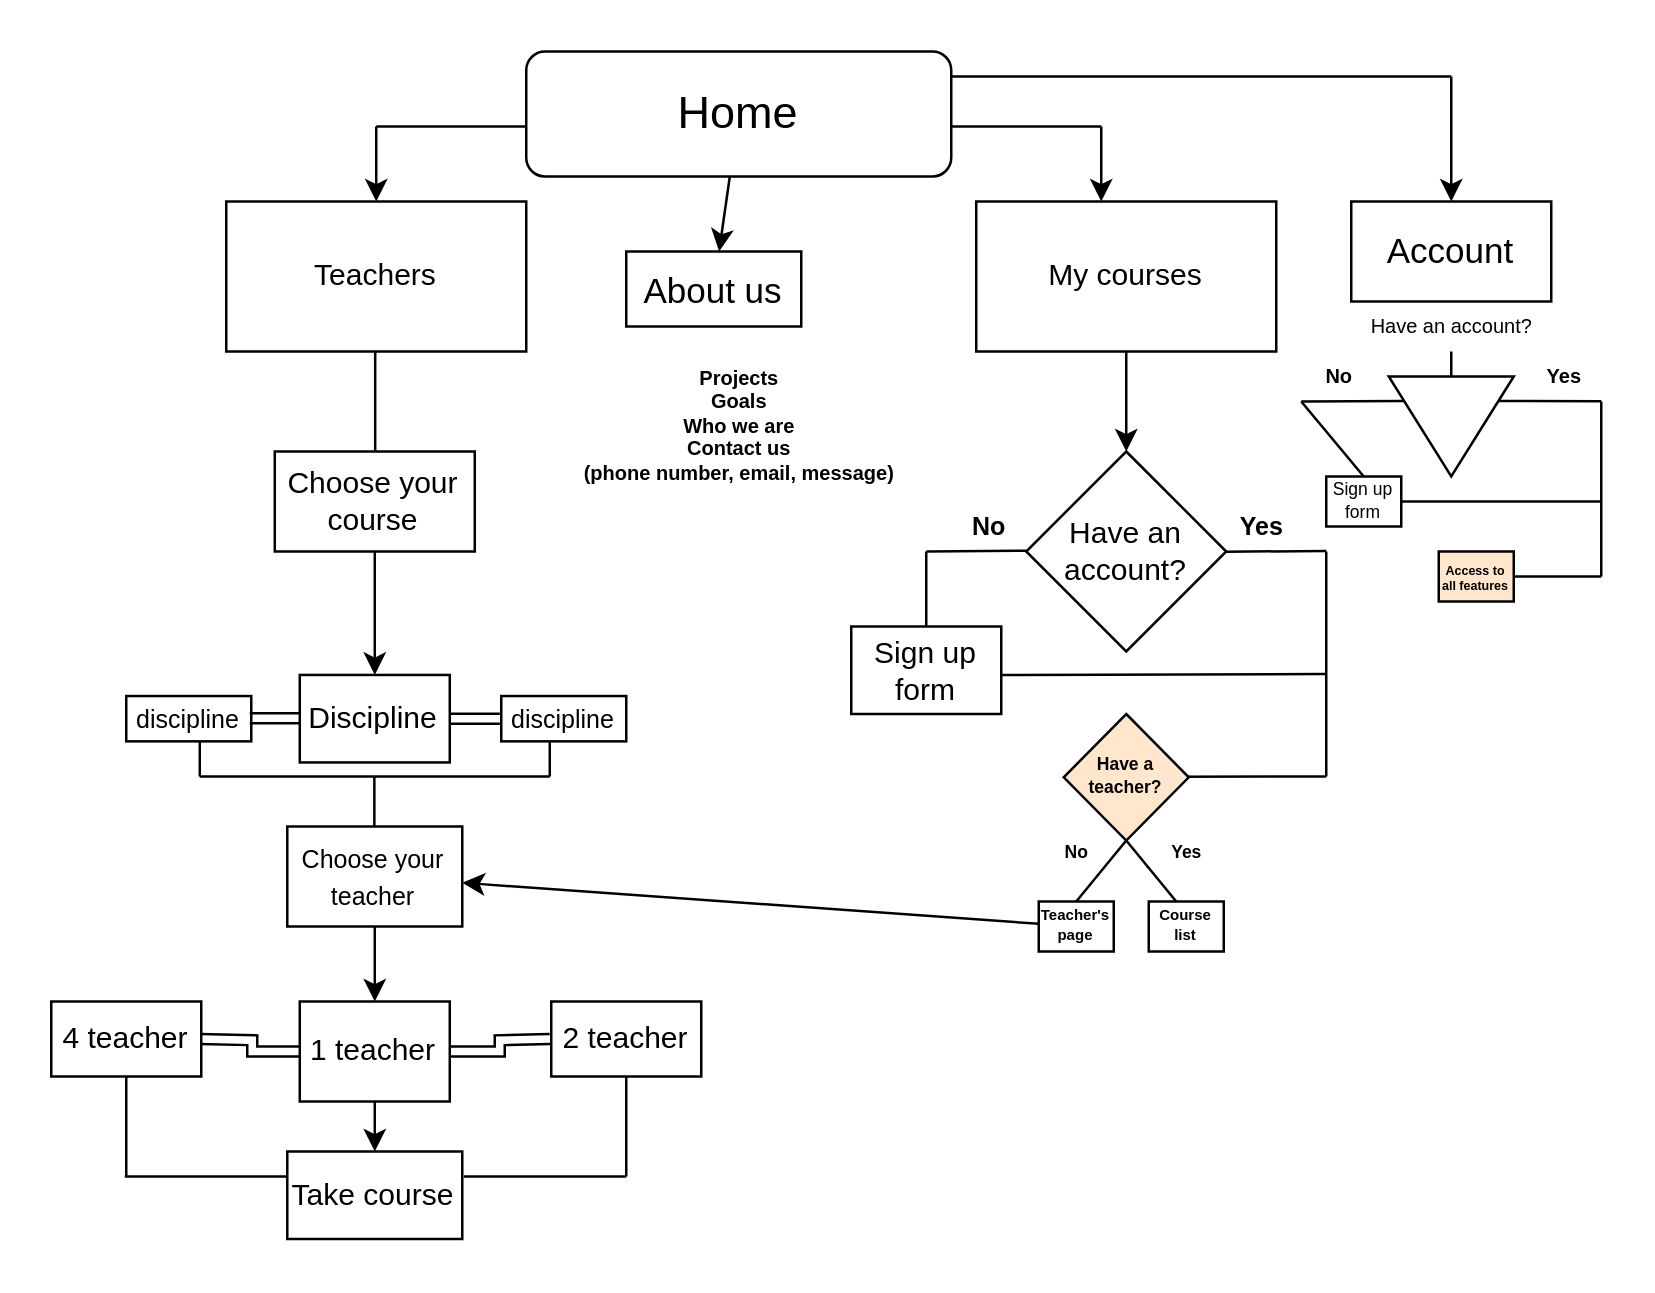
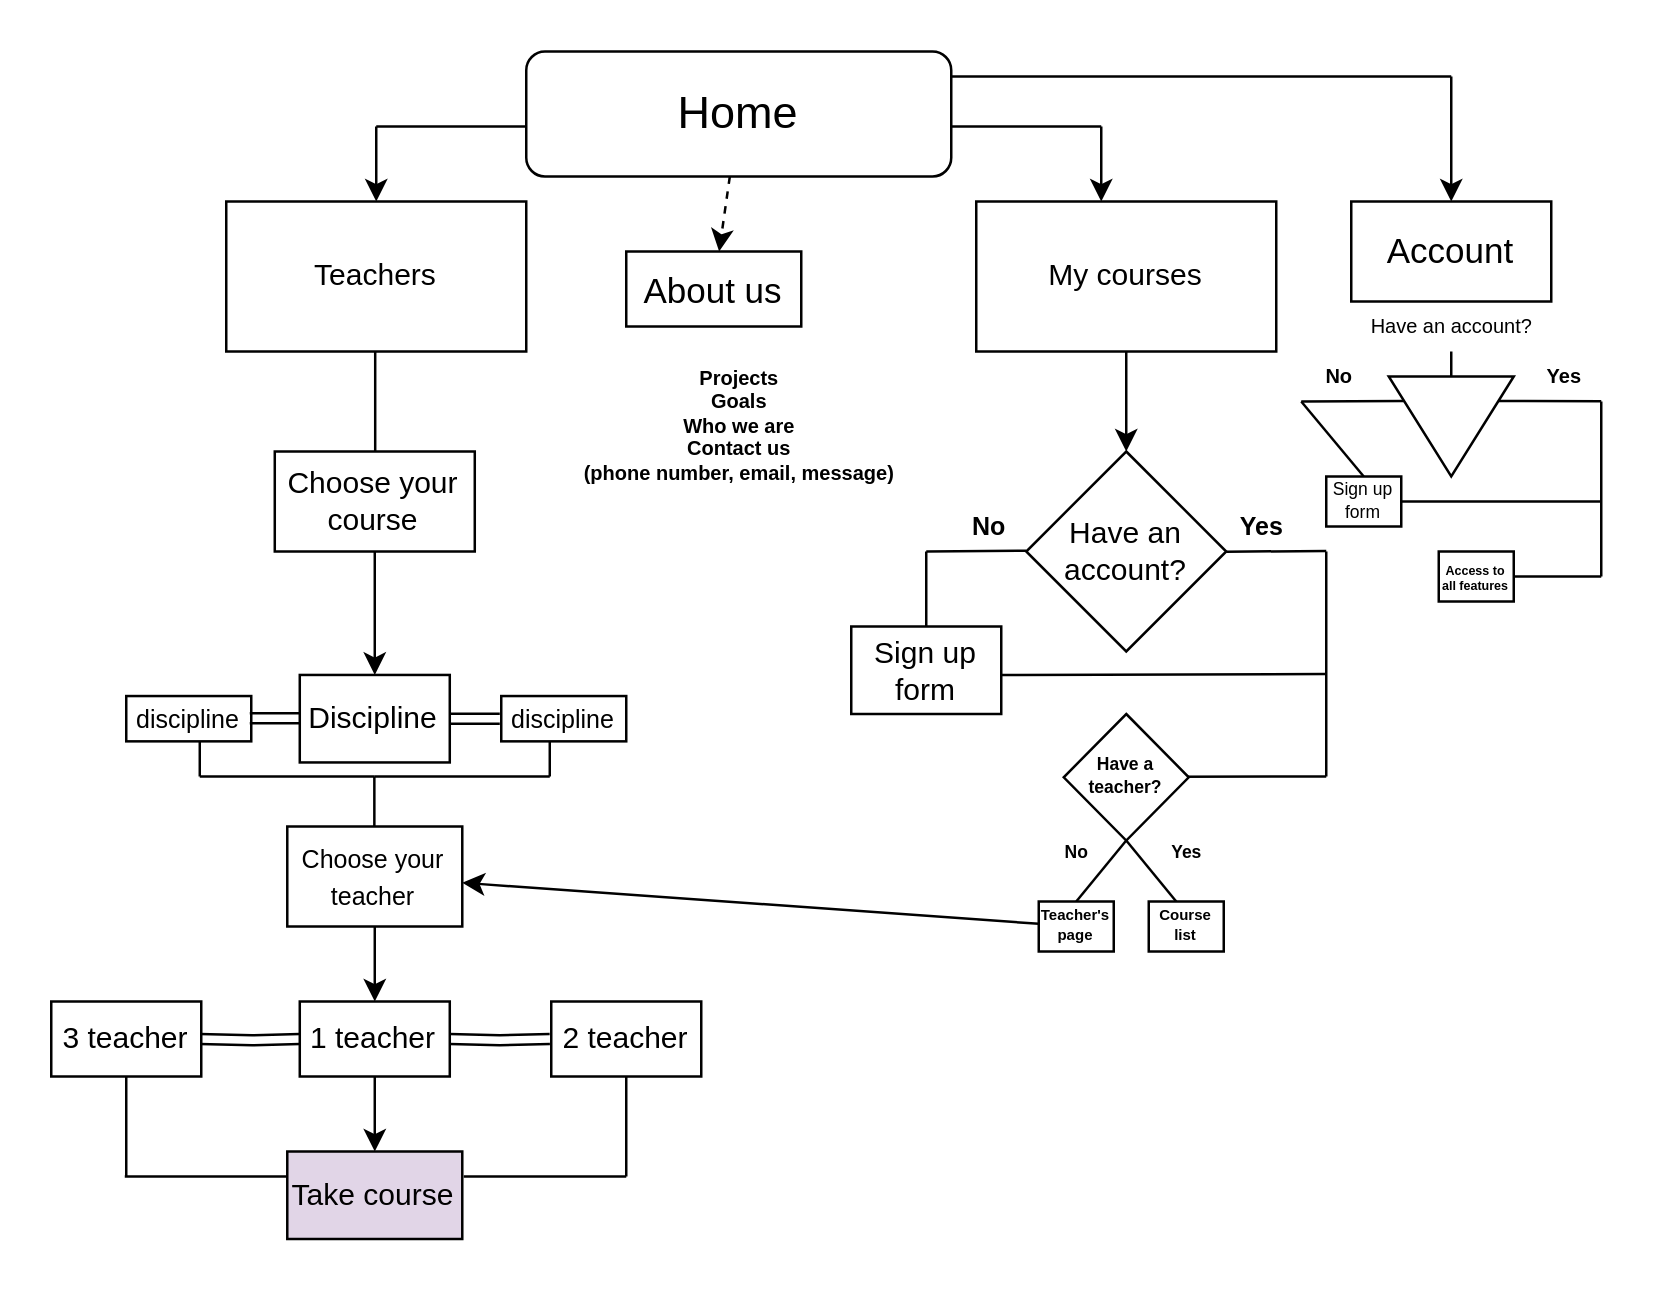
(725, 207) -> (725, 207)
(1476, 576) -> (1476, 576)
(1126, 777) -> (1126, 777)
(126, 1039) -> (126, 1039)
(375, 1051) -> (375, 1039)
(375, 1195) -> (375, 1195)
